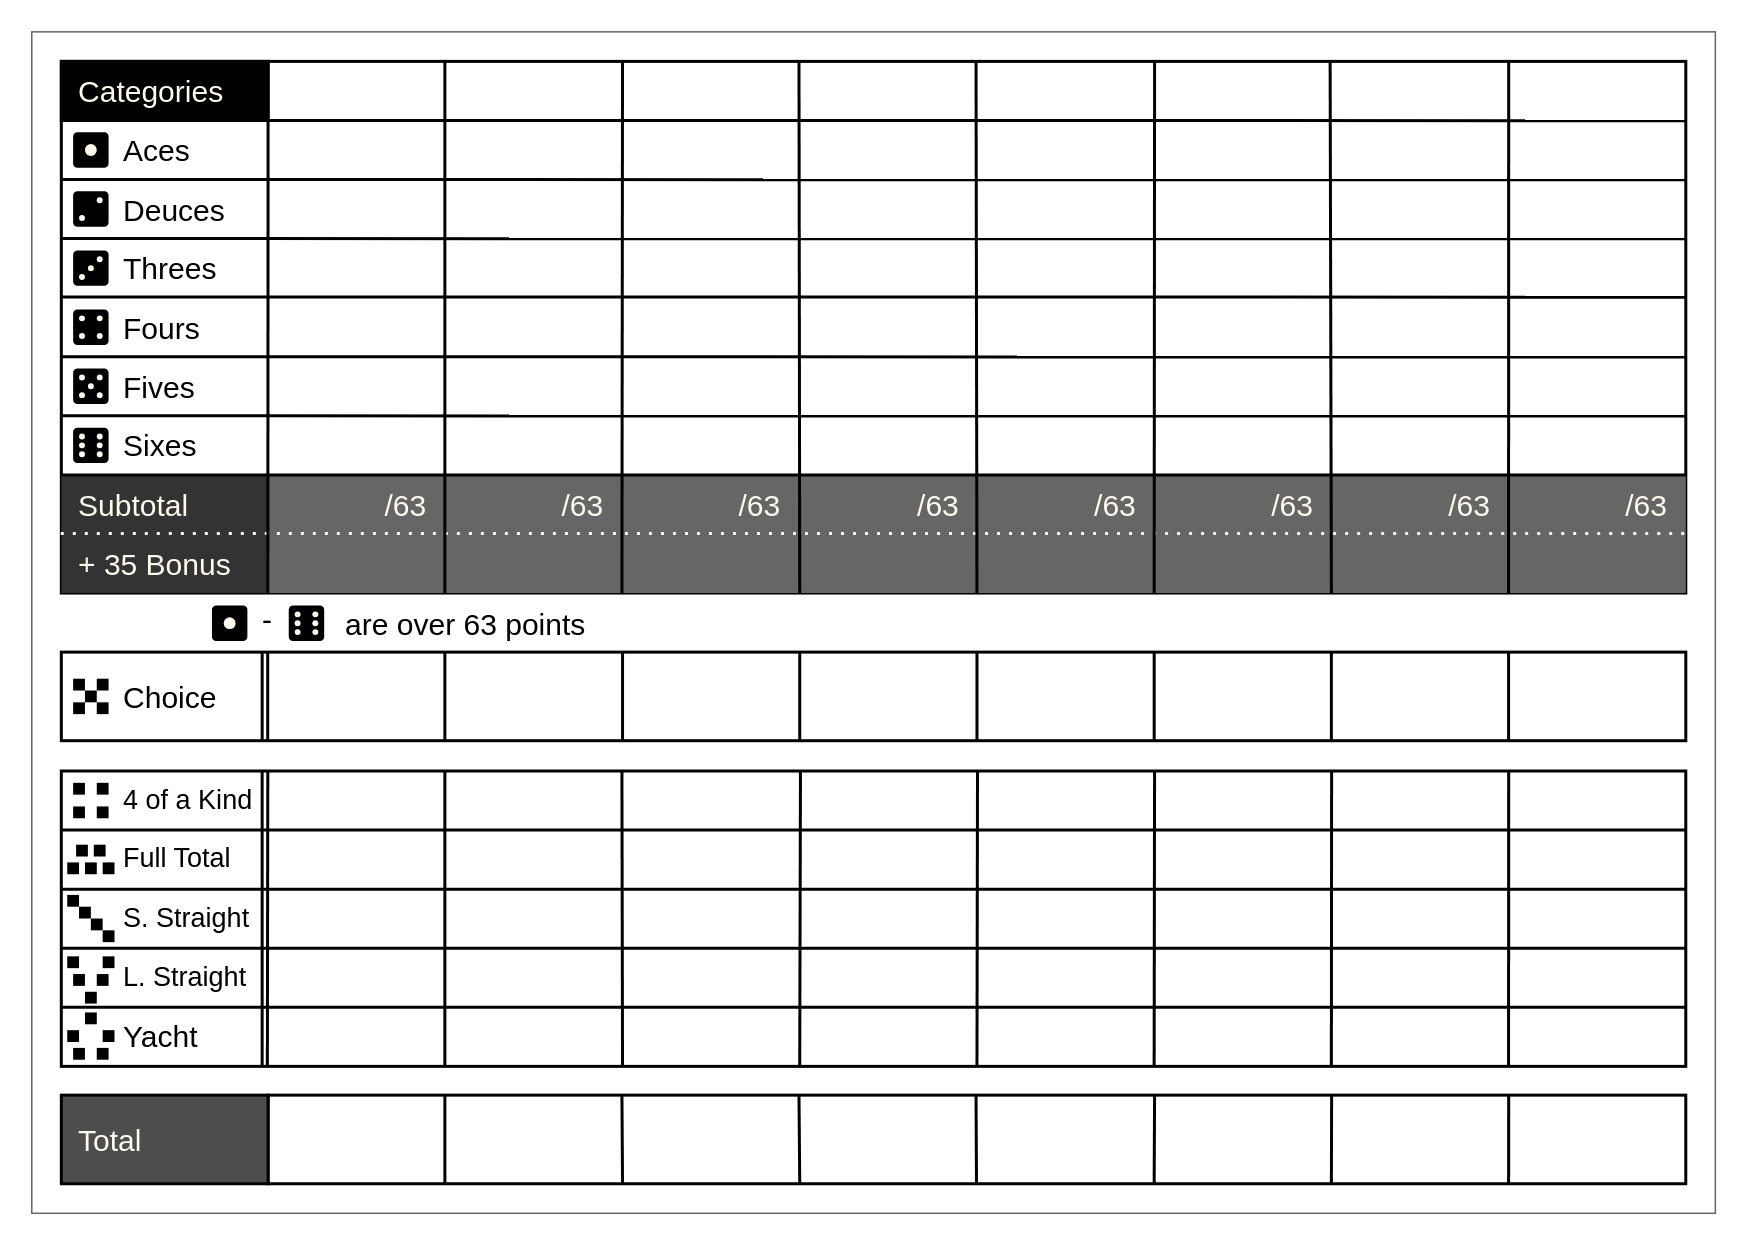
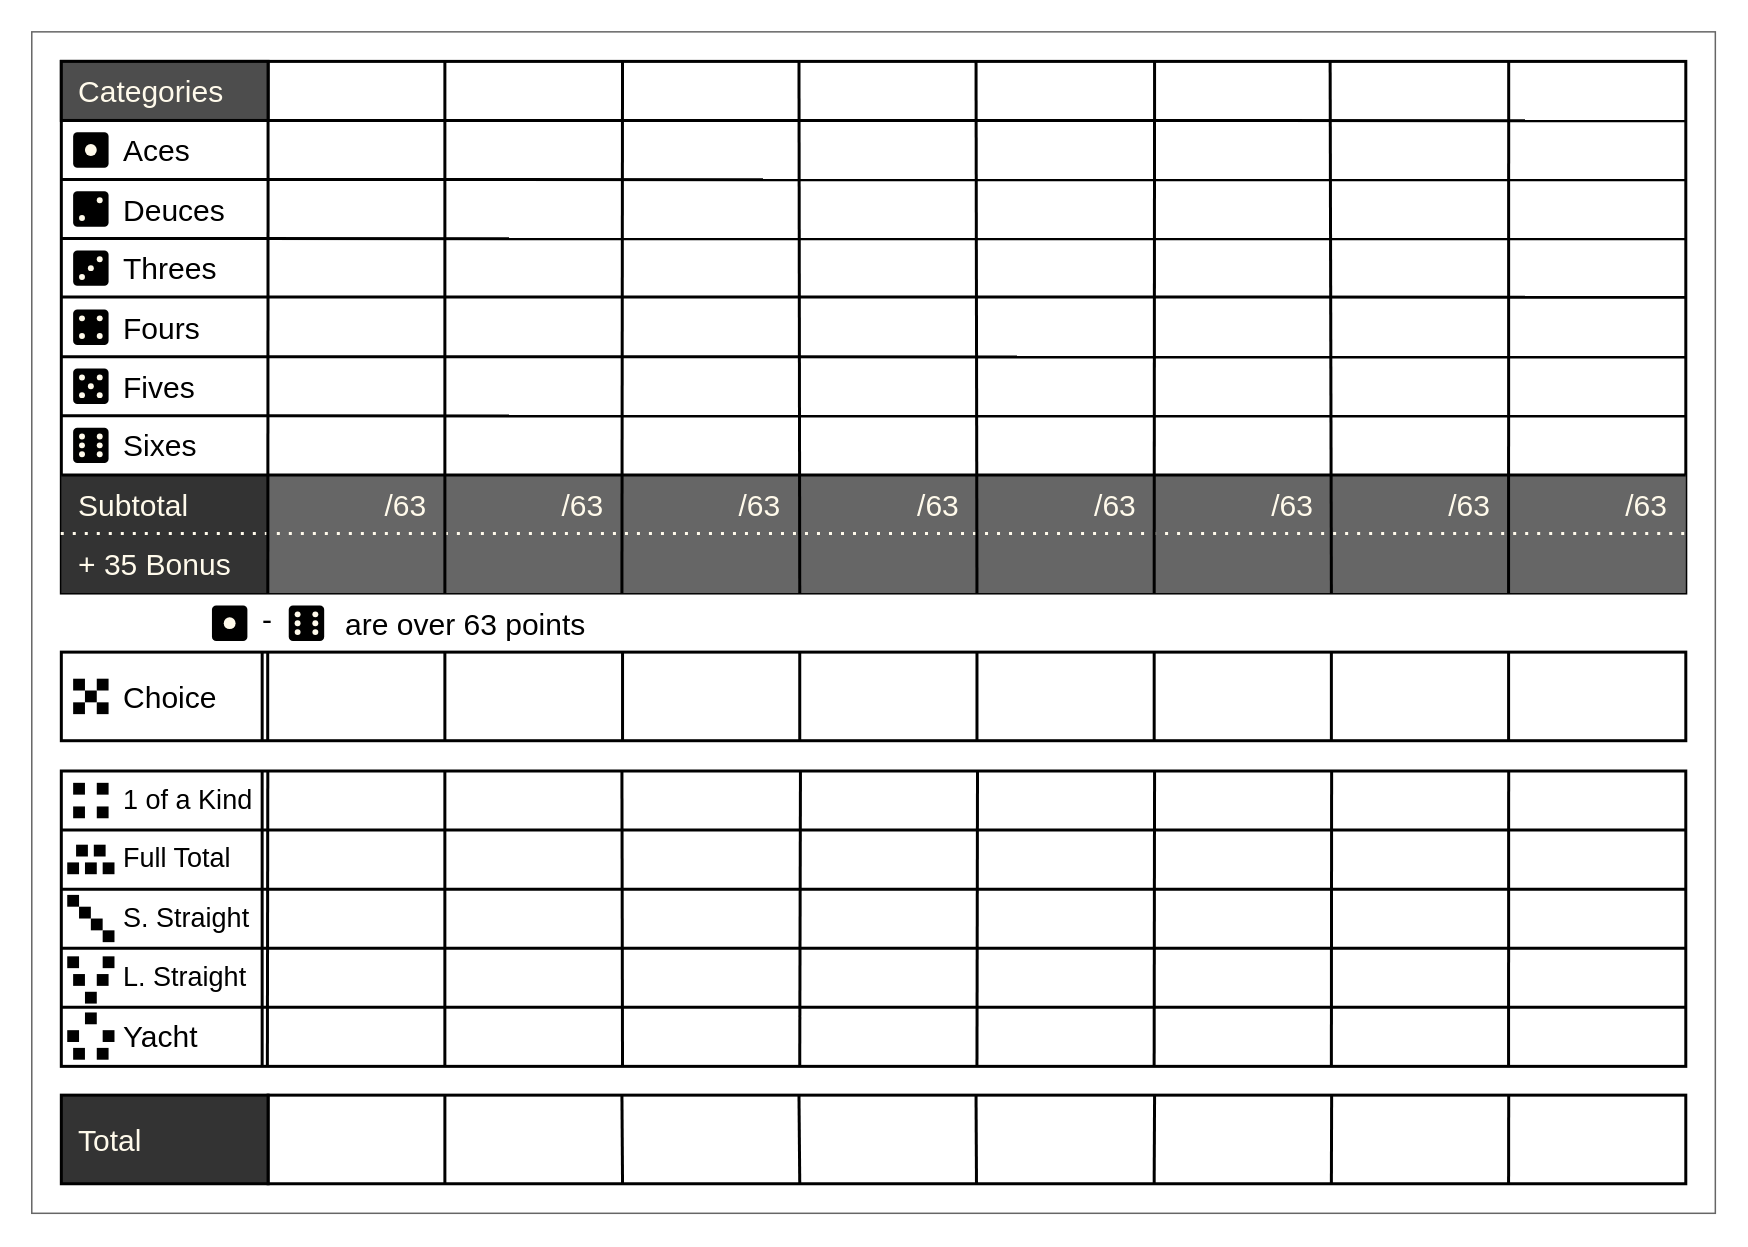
(165, 91) -> (165, 91)
(193, 800) -> (193, 800)
(165, 1139) -> (165, 1139)
